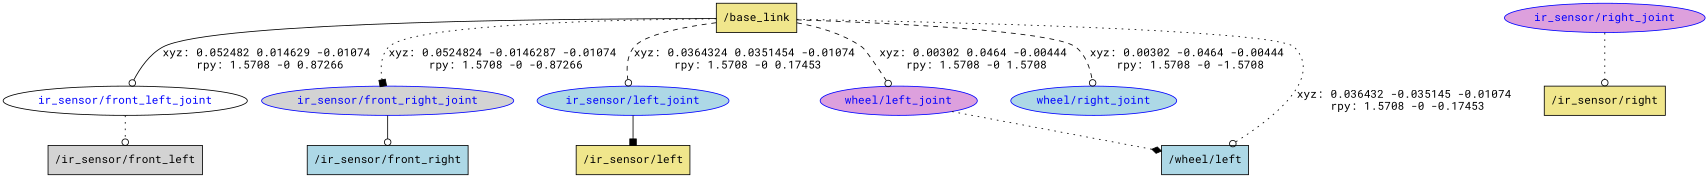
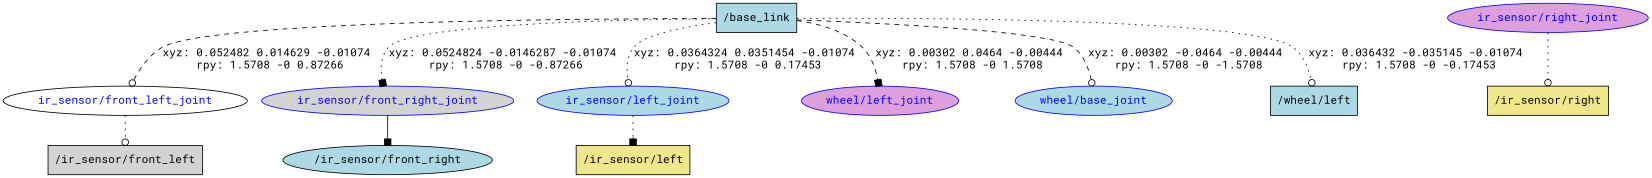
(757, 18) -> (757, 18)
(416, 23) -> (416, 23)
(657, 35) -> (657, 35)
(850, 40) -> (847, 36)
(1094, 101) -> (1094, 101)
(633, 126) -> (633, 126)
(388, 127) -> (388, 126)
(1052, 130) -> none
(388, 160) -> (388, 160)
